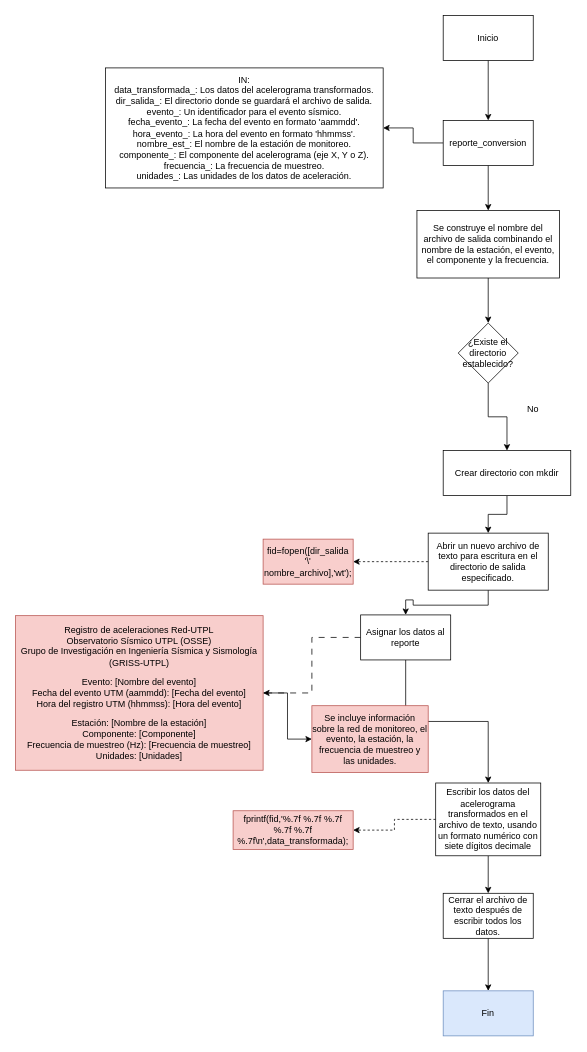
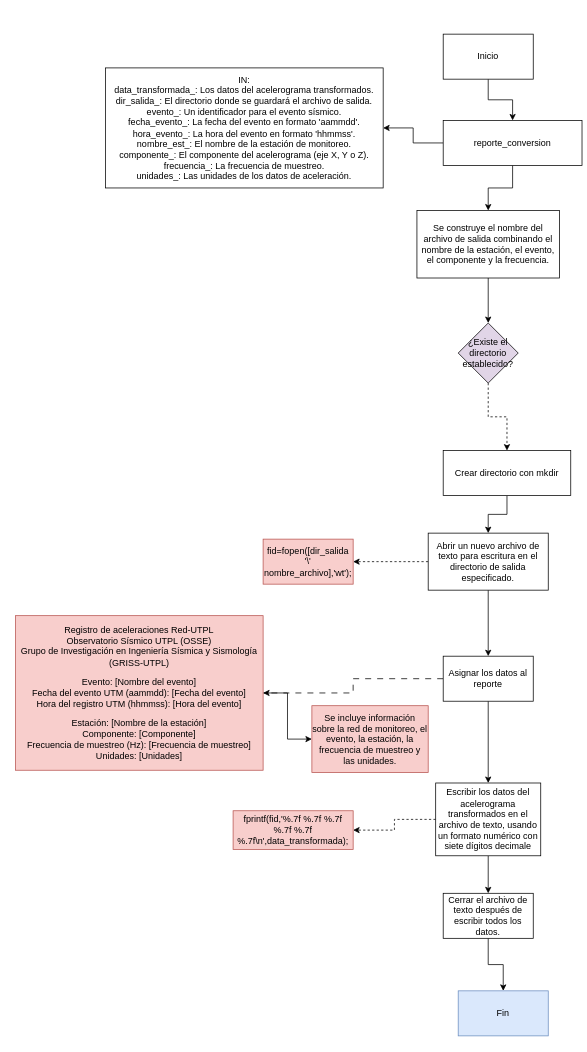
(488, 38) -> (488, 57)
(488, 143) -> (512, 143)
(488, 353) -> (488, 353)
(533, 409) -> none
(494, 417) -> (494, 417)
(405, 637) -> (488, 678)
(488, 1013) -> (503, 1013)
